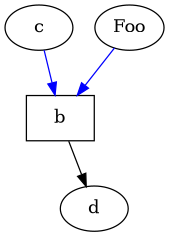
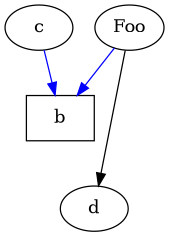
(75, 158) -> (113, 112)
